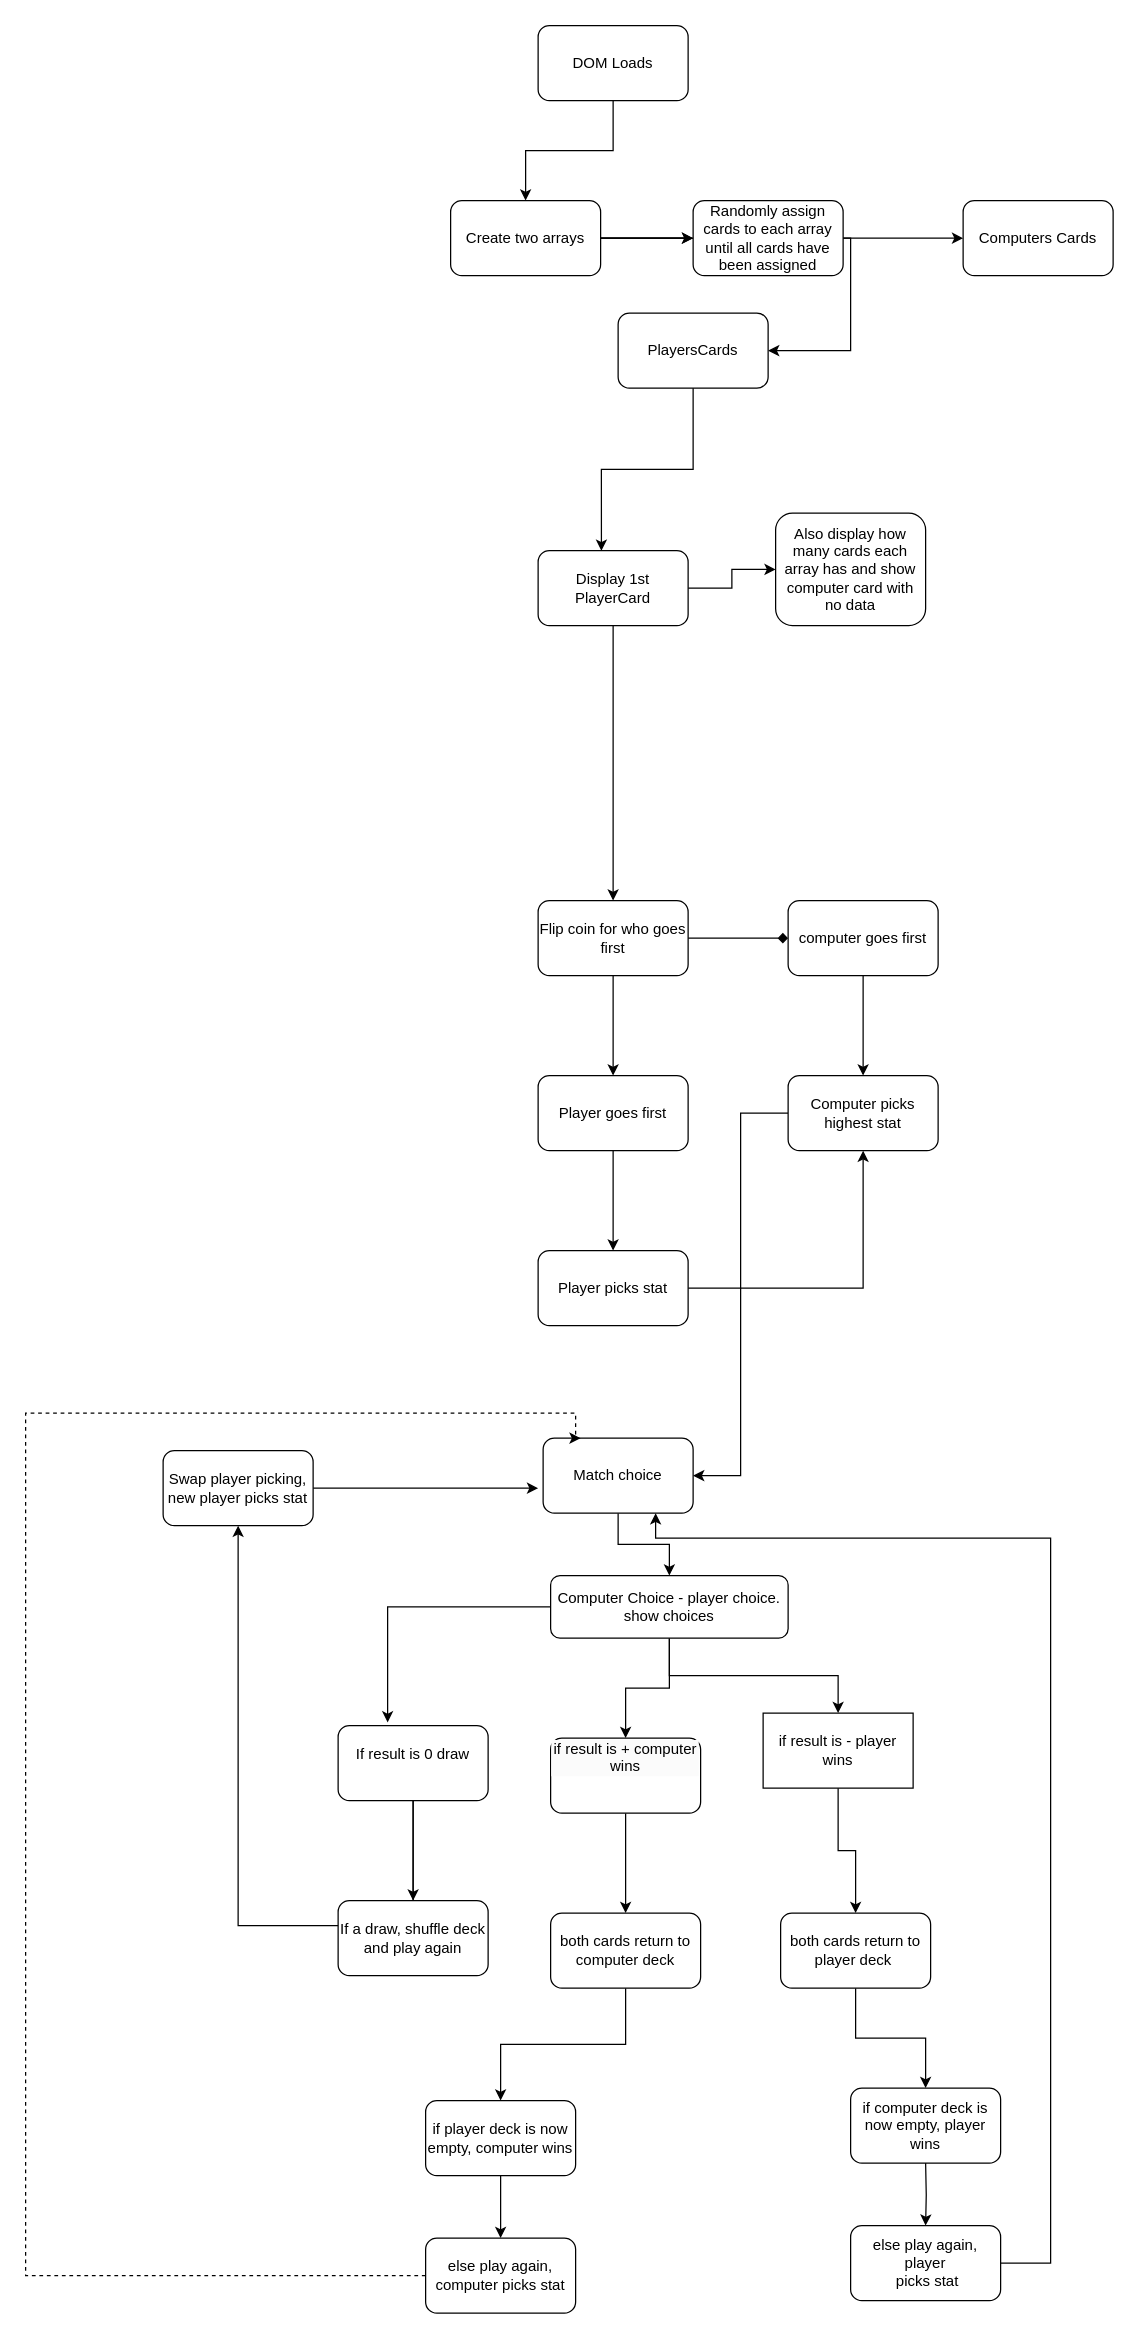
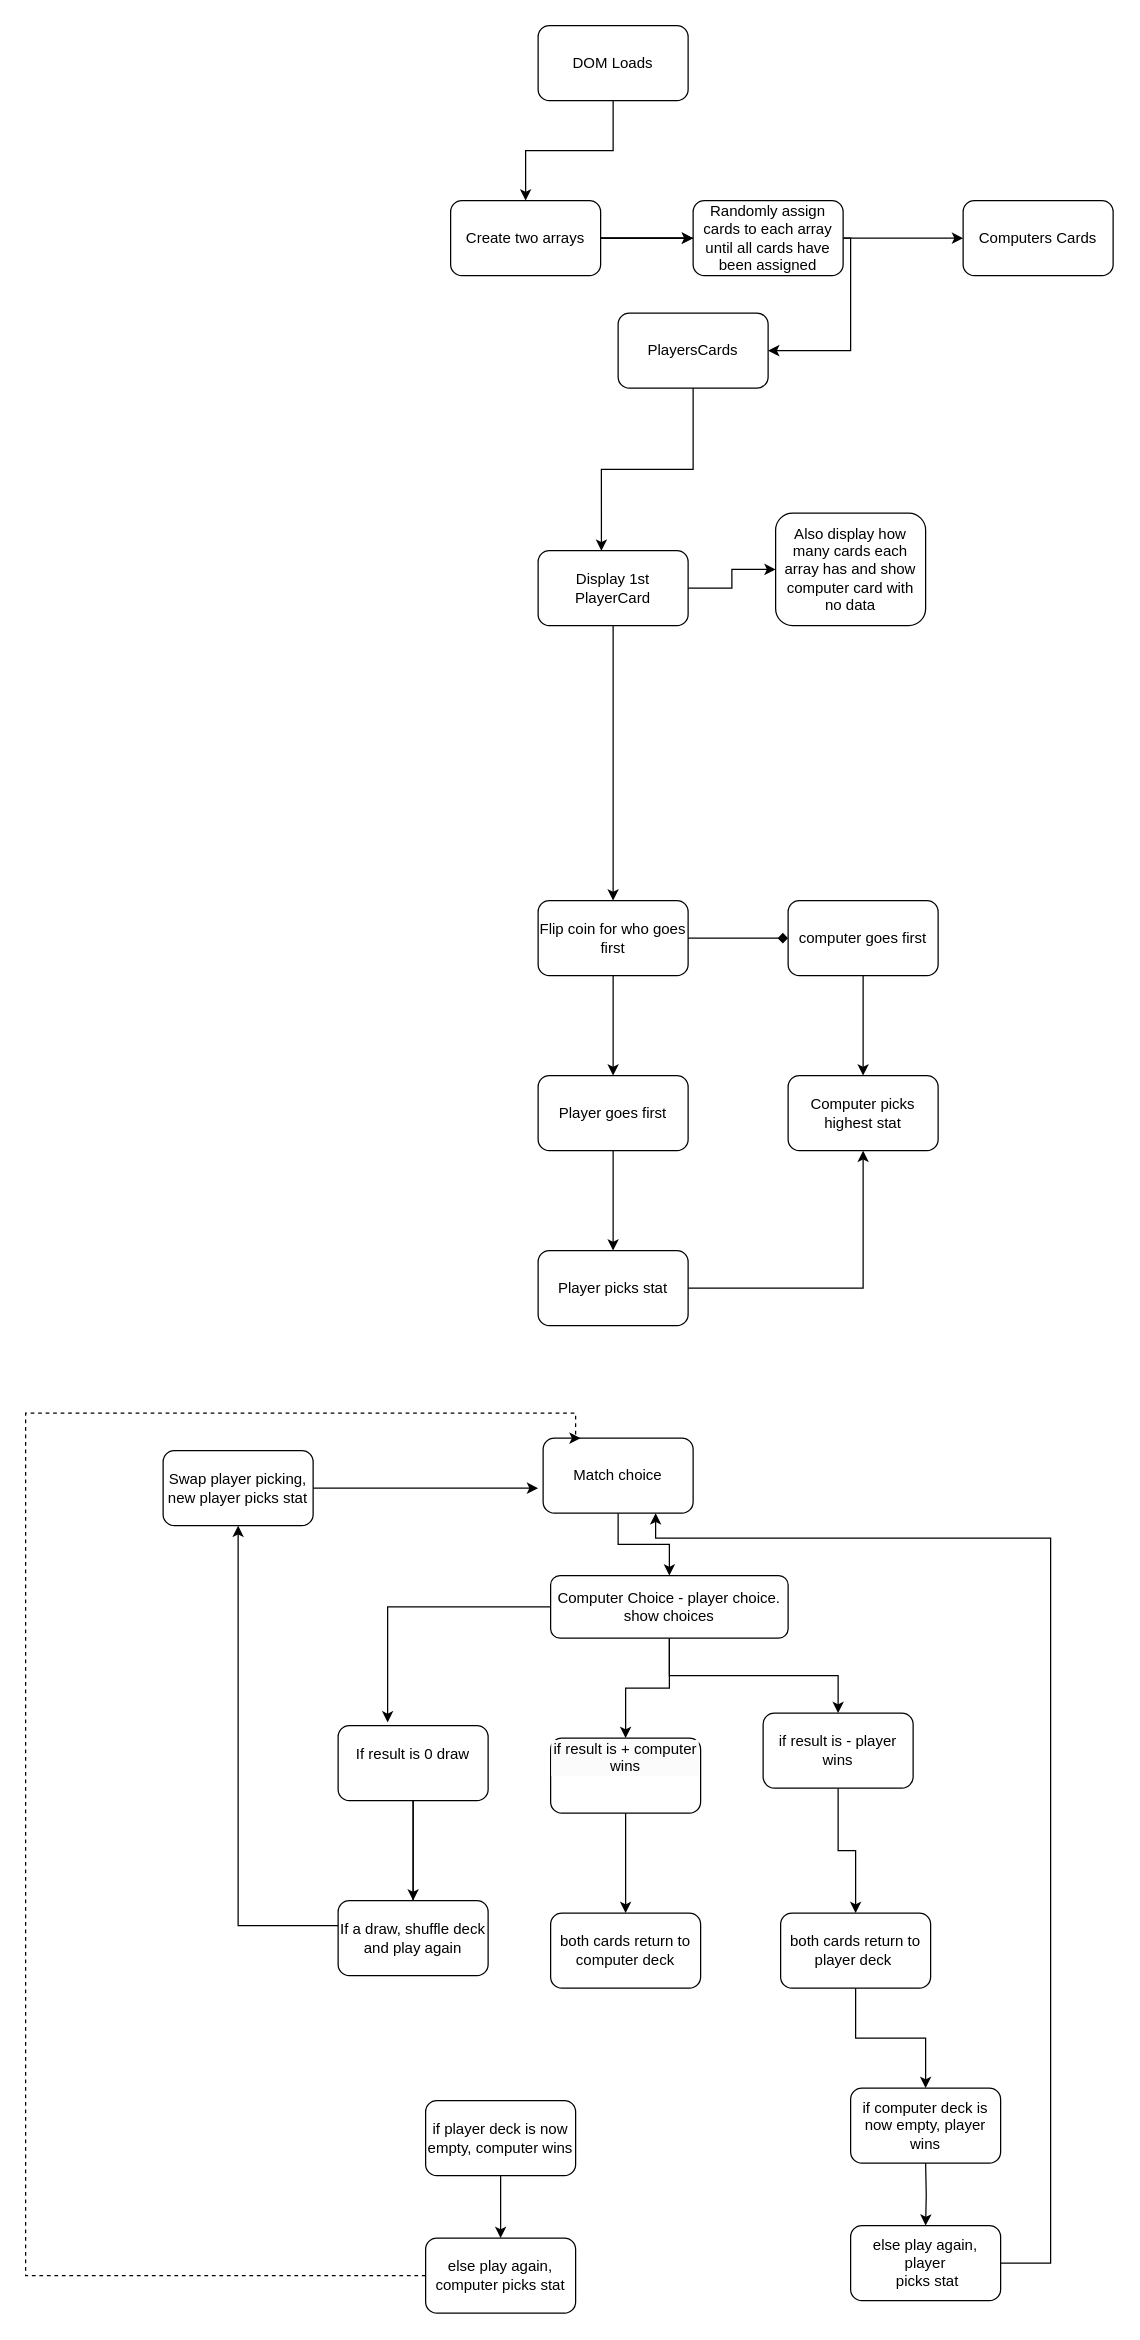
(741, 1291) -> none
(838, 1751) -> (838, 1751)
(568, 2044) -> none
